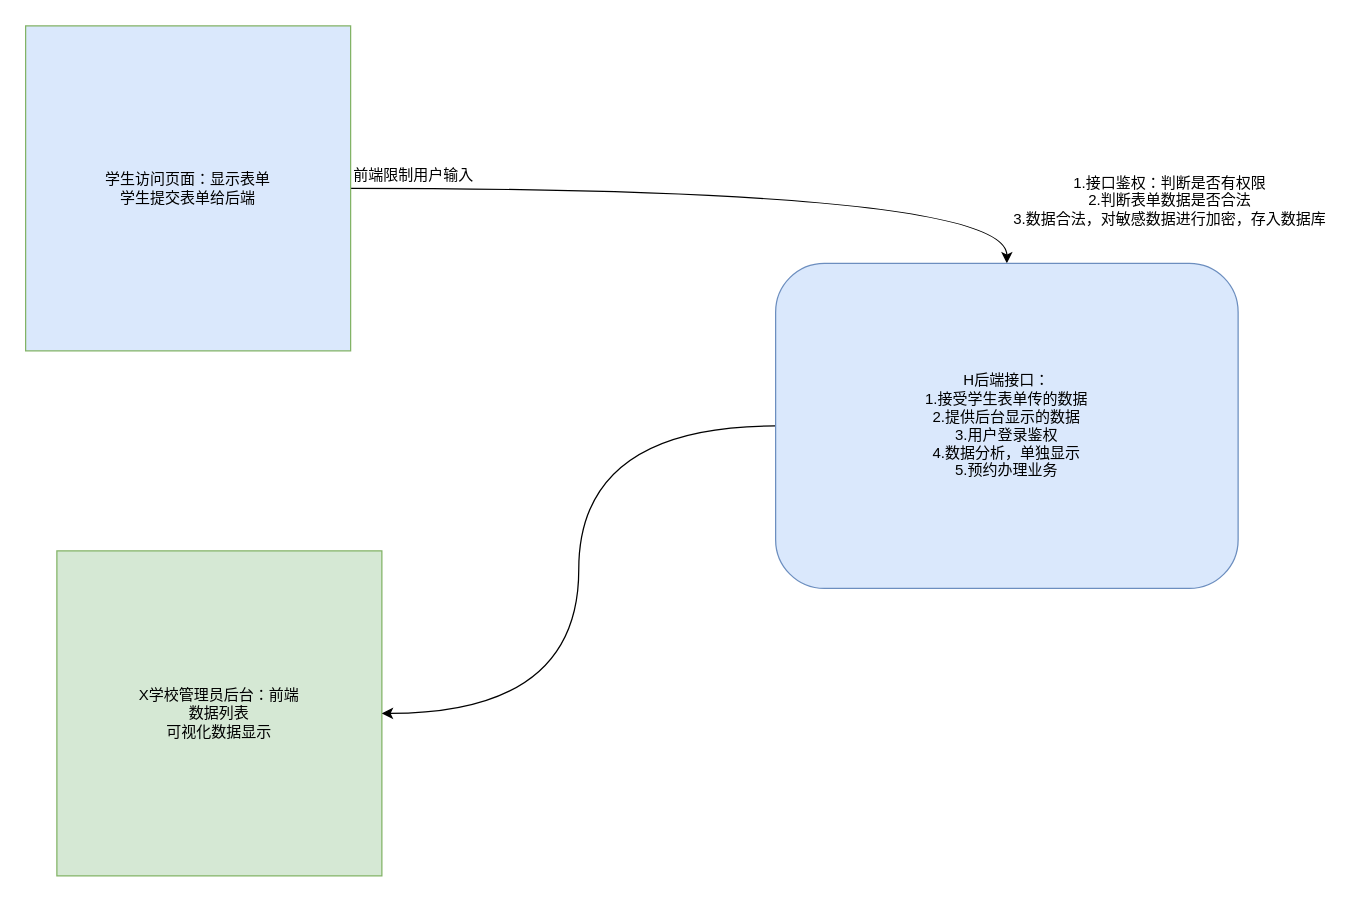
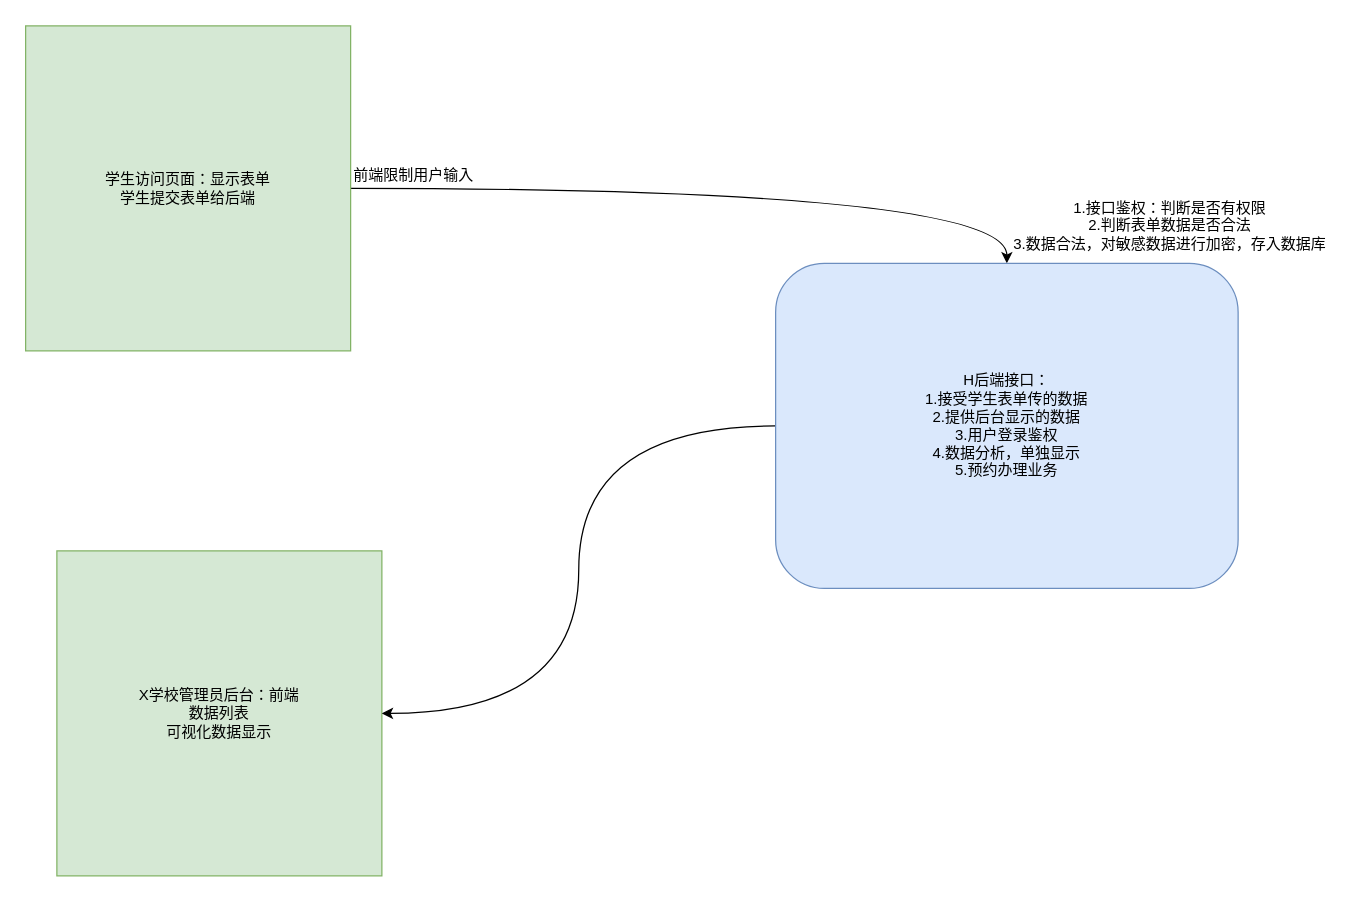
(188, 188) -> (188, 188)
(1169, 201) -> (1169, 226)
